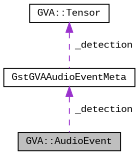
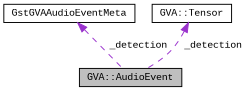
(69, 50) -> (169, 53)
